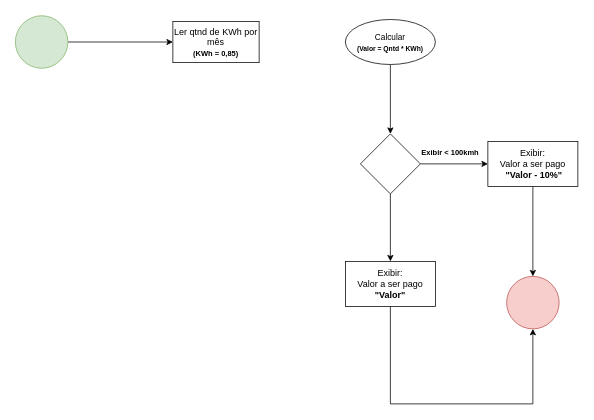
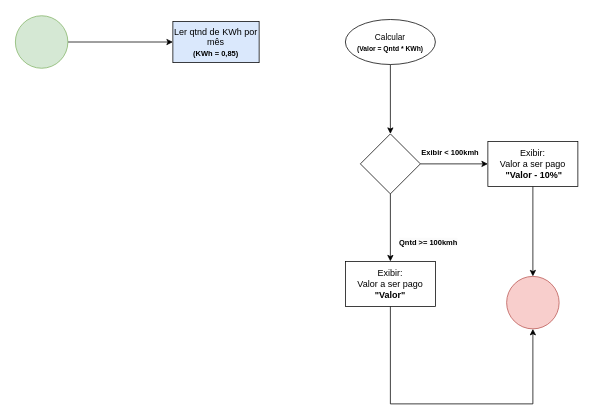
(216, 42) -> (216, 42)
none -> (439, 246)
